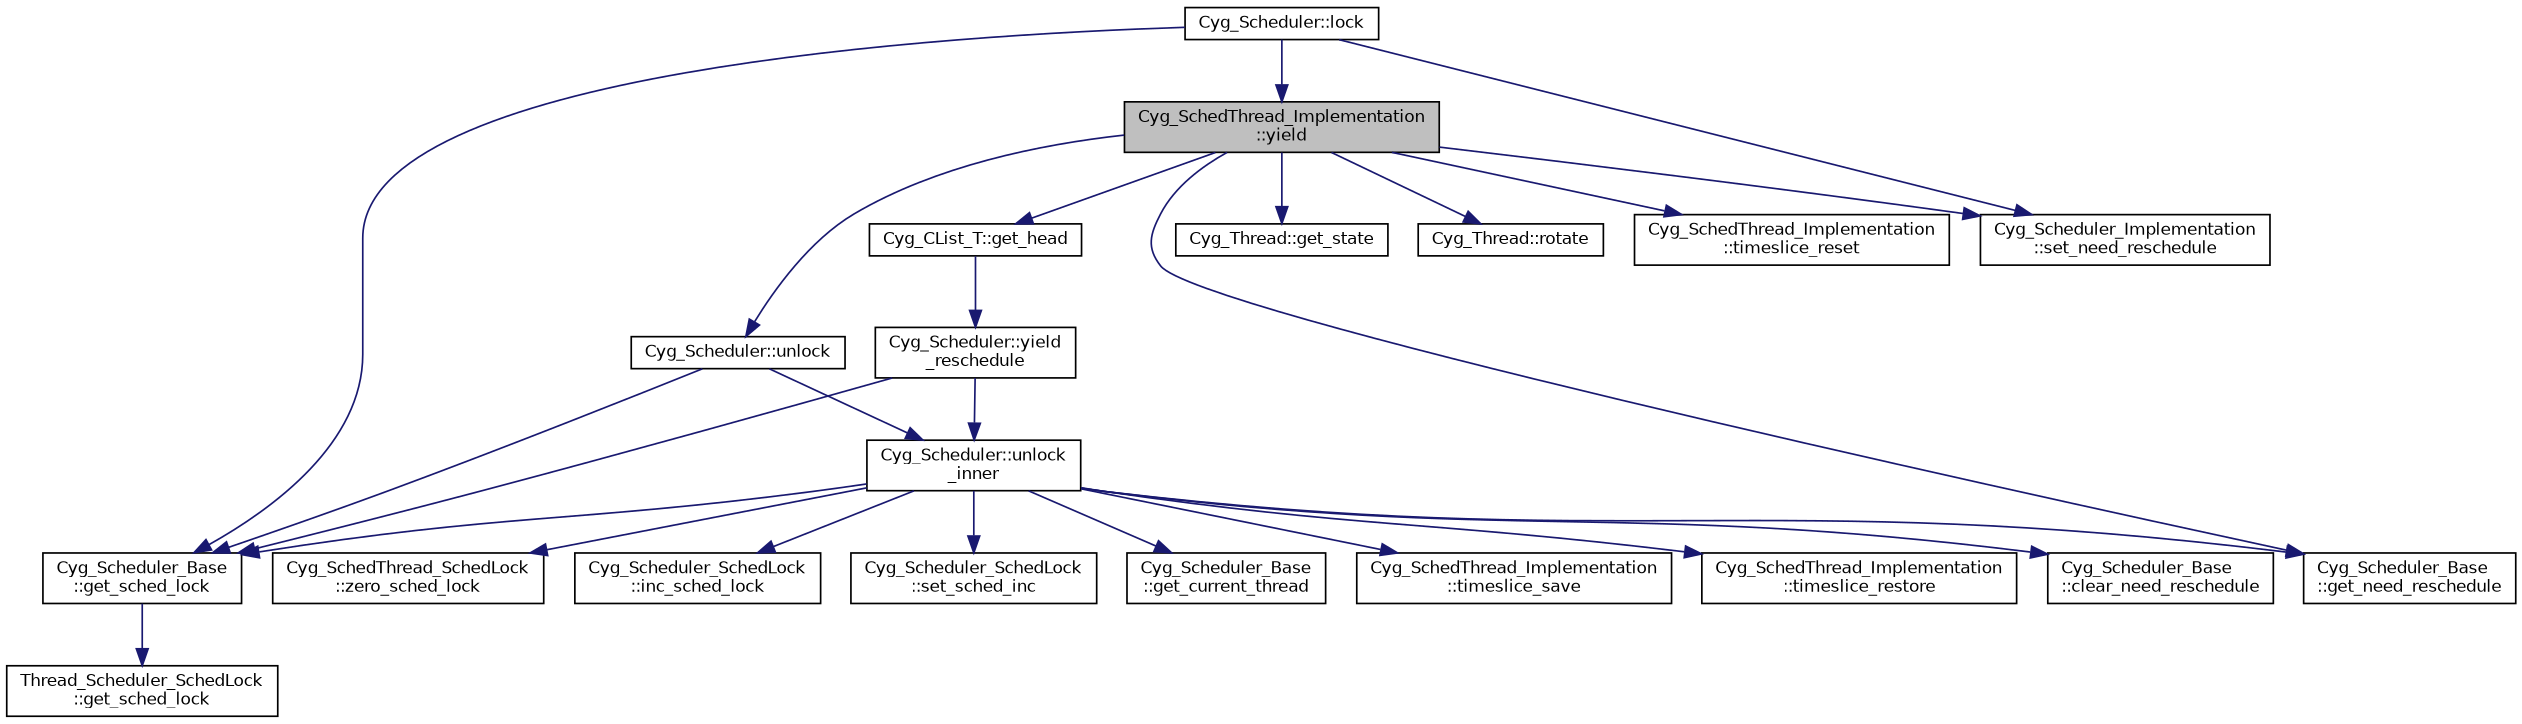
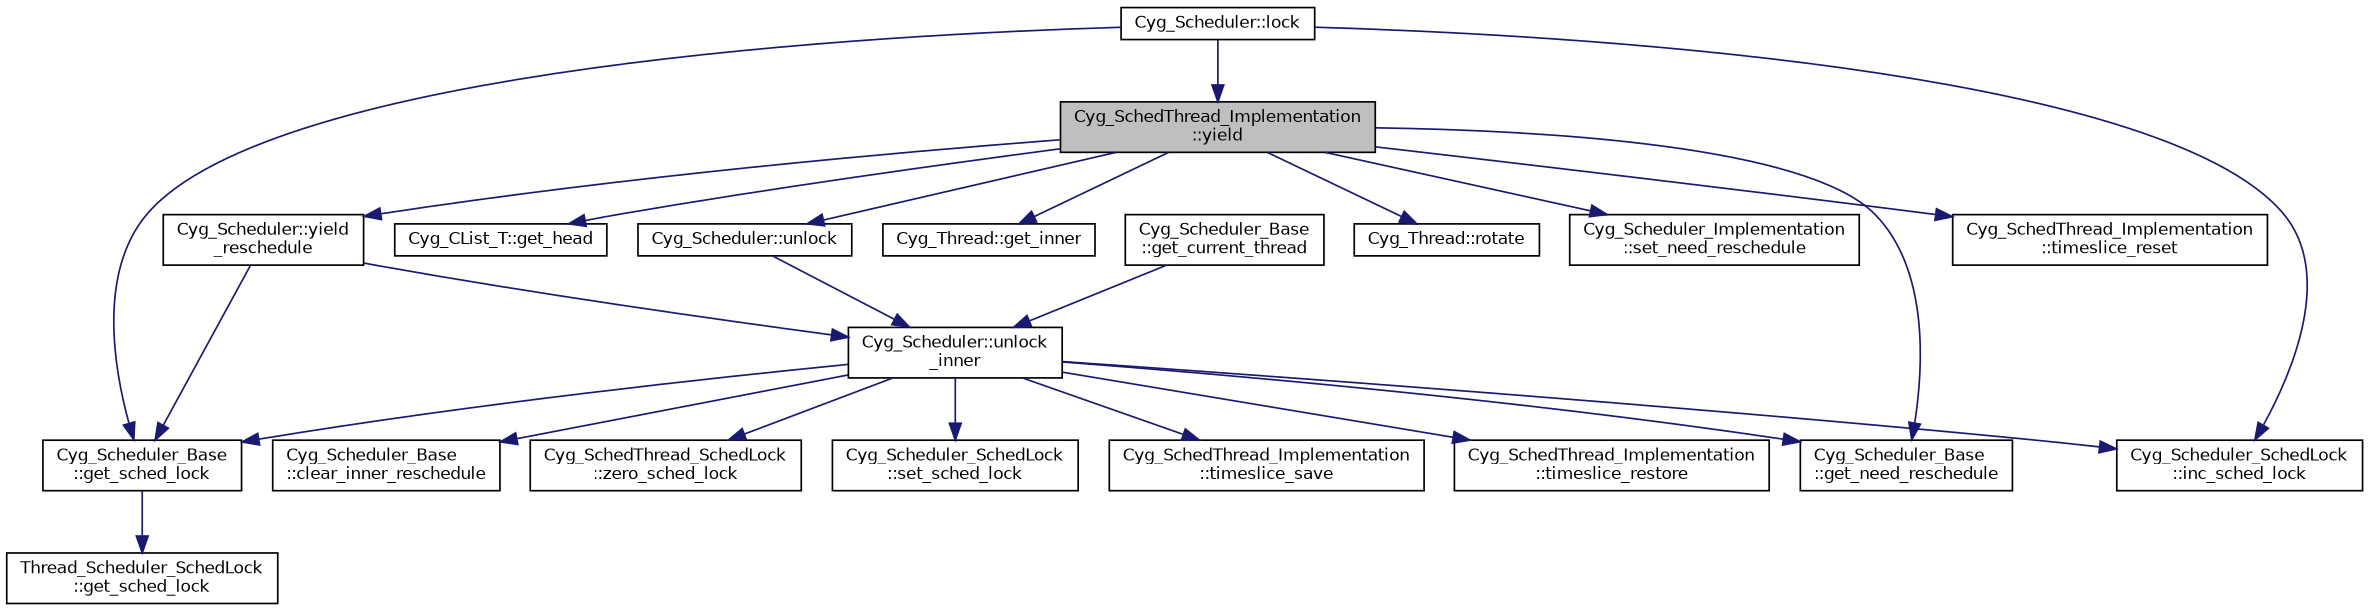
(1677, 125) -> (1924, 82)
(1282, 240) -> (989, 240)
(975, 283) -> (720, 171)
(467, 461) -> none
(1092, 518) -> (1098, 293)
(974, 578) -> (955, 465)
(2161, 578) -> (386, 465)
